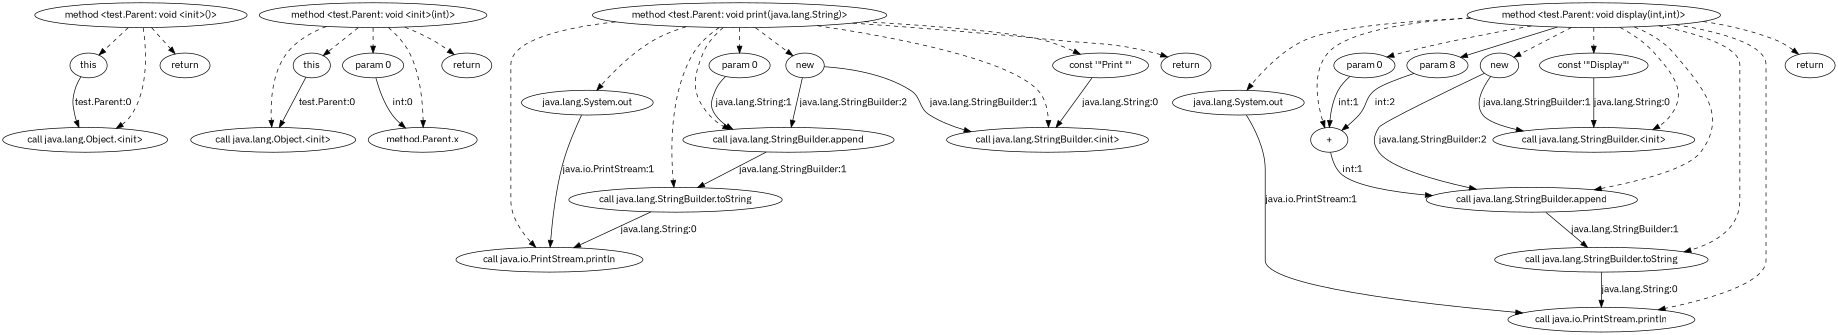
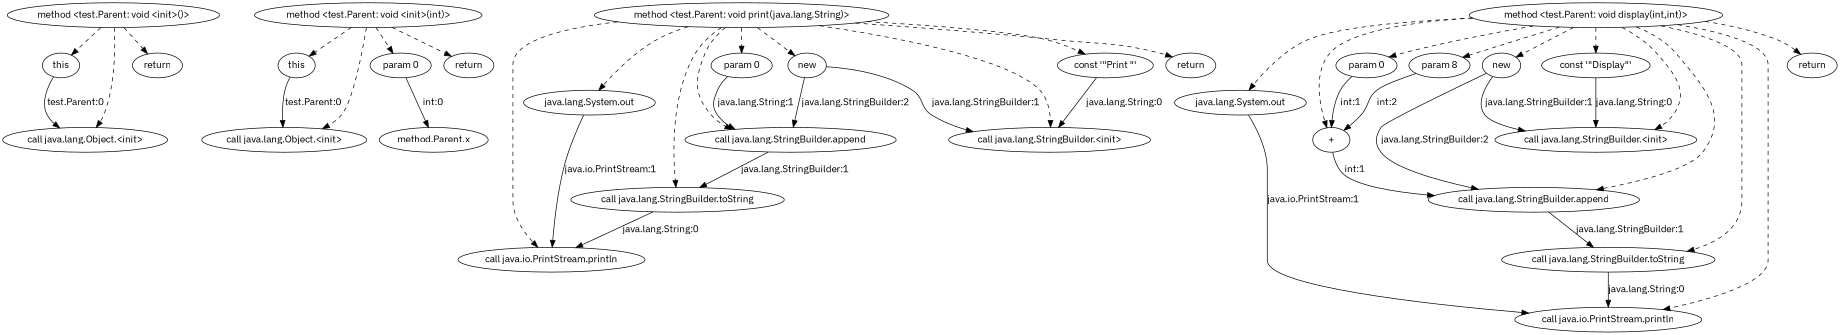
(1512, 41) -> (1514, 41)
(416, 70) -> none
